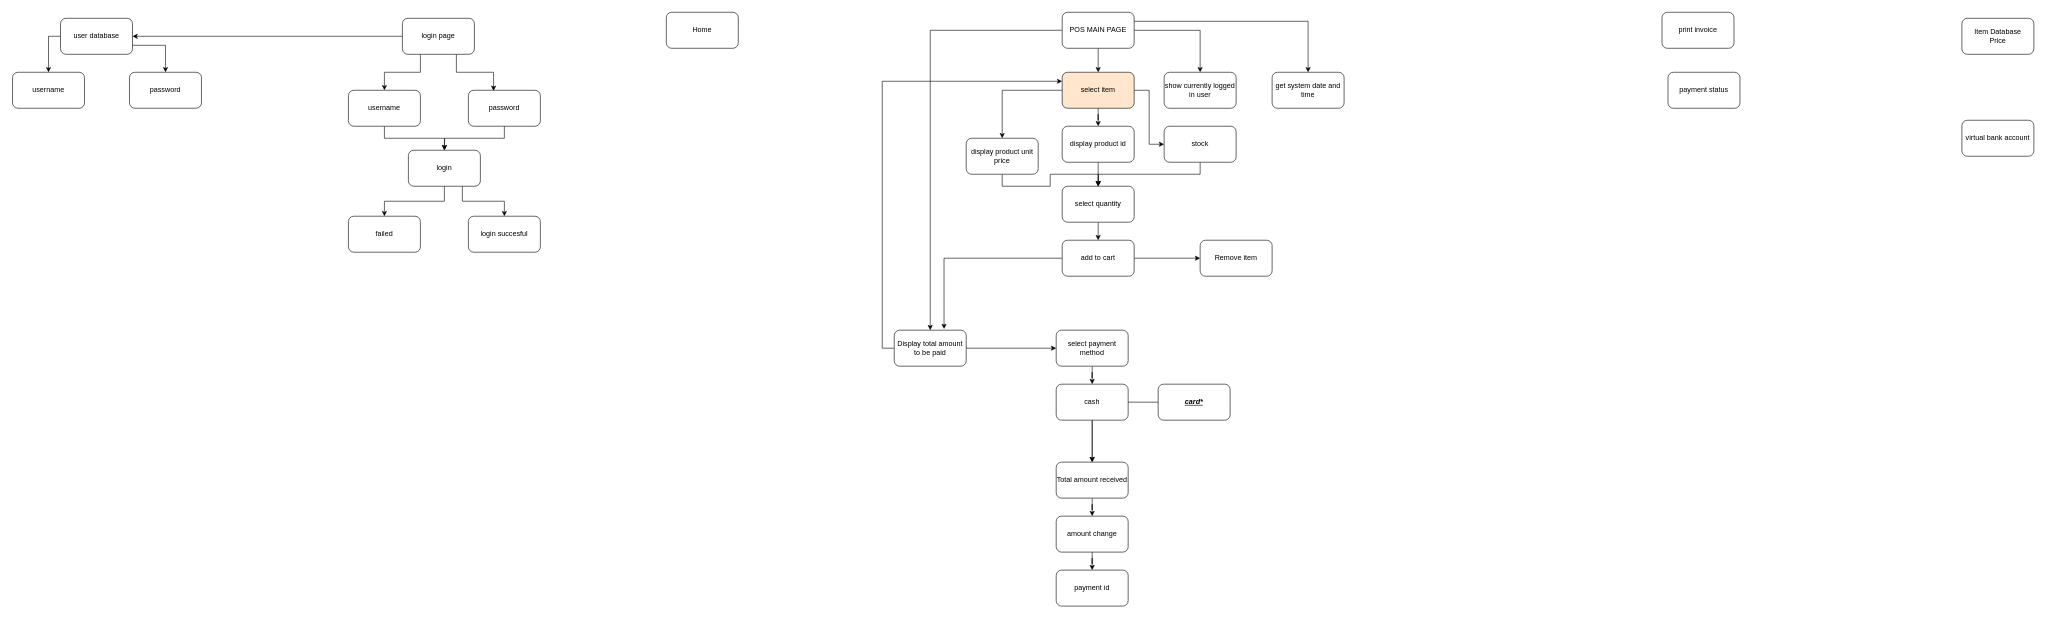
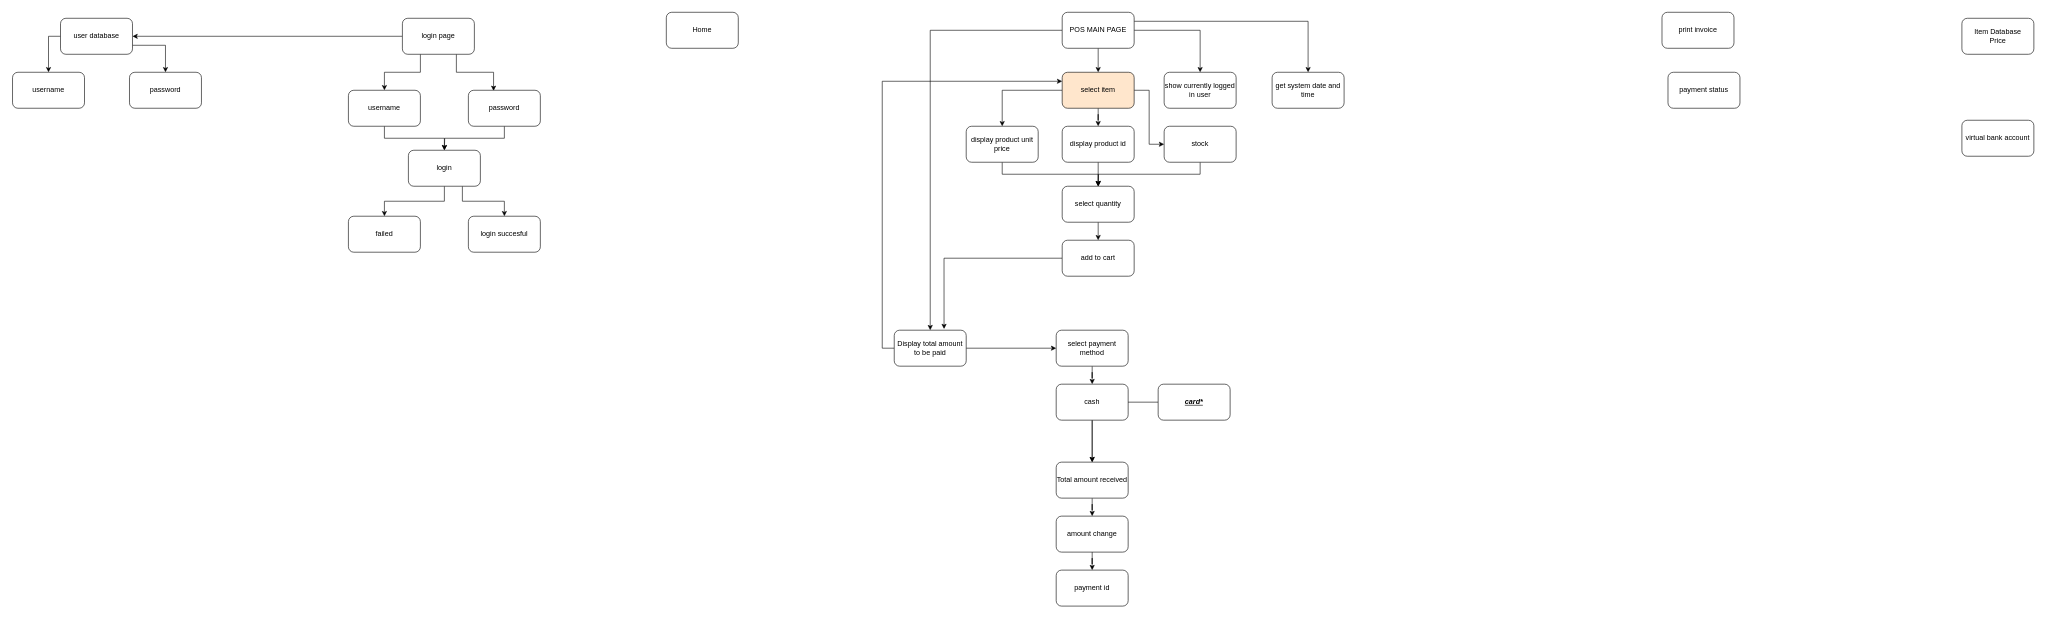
(1002, 156) -> (1002, 144)
(1194, 258) -> none
(1236, 258) -> none
